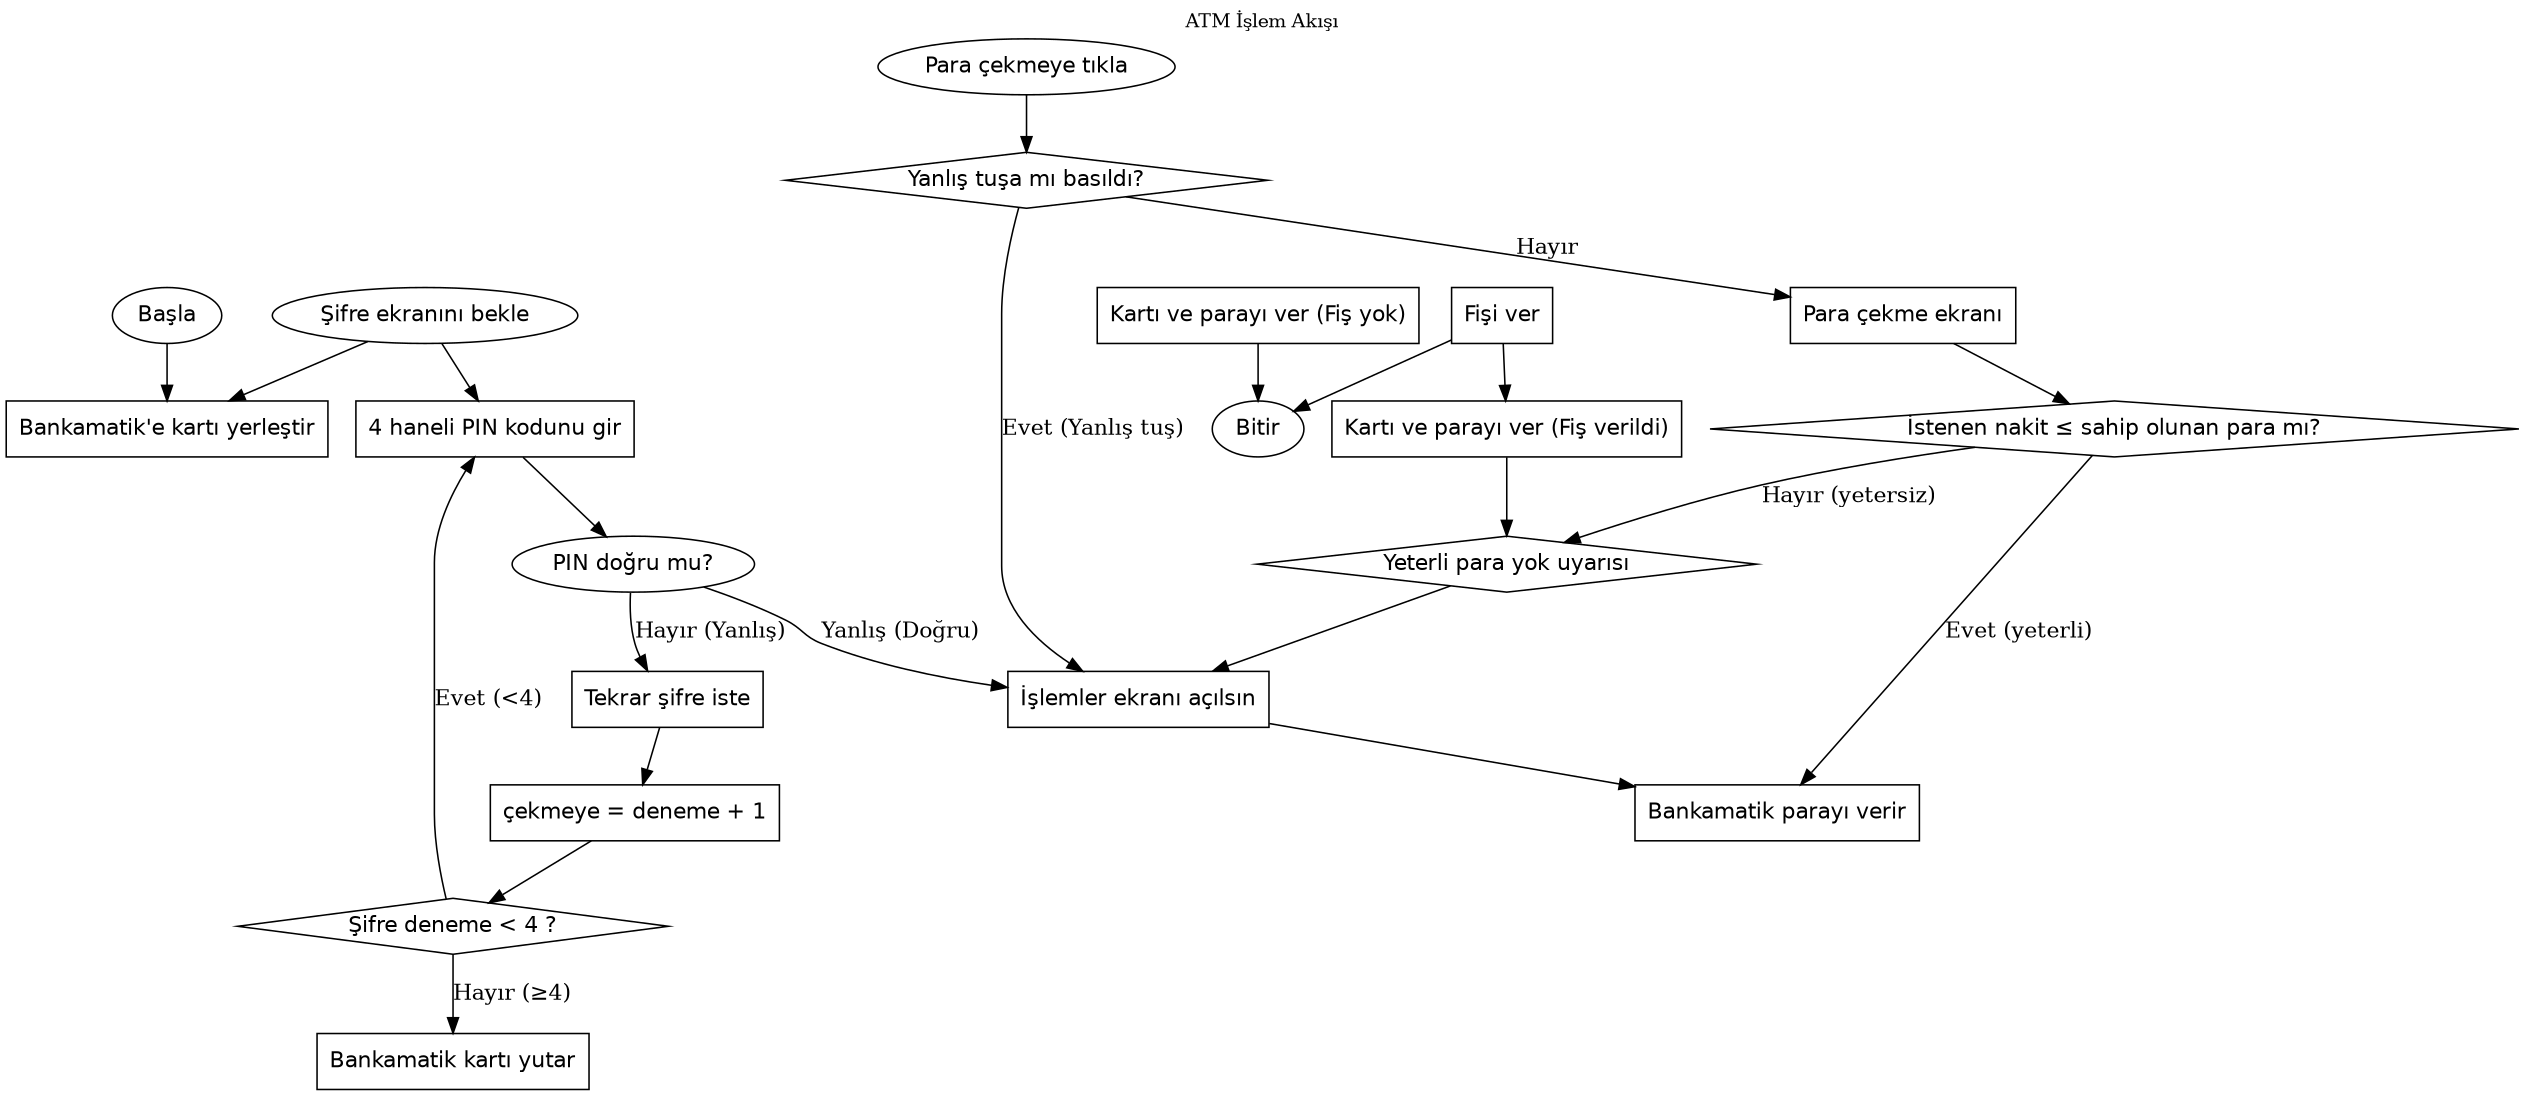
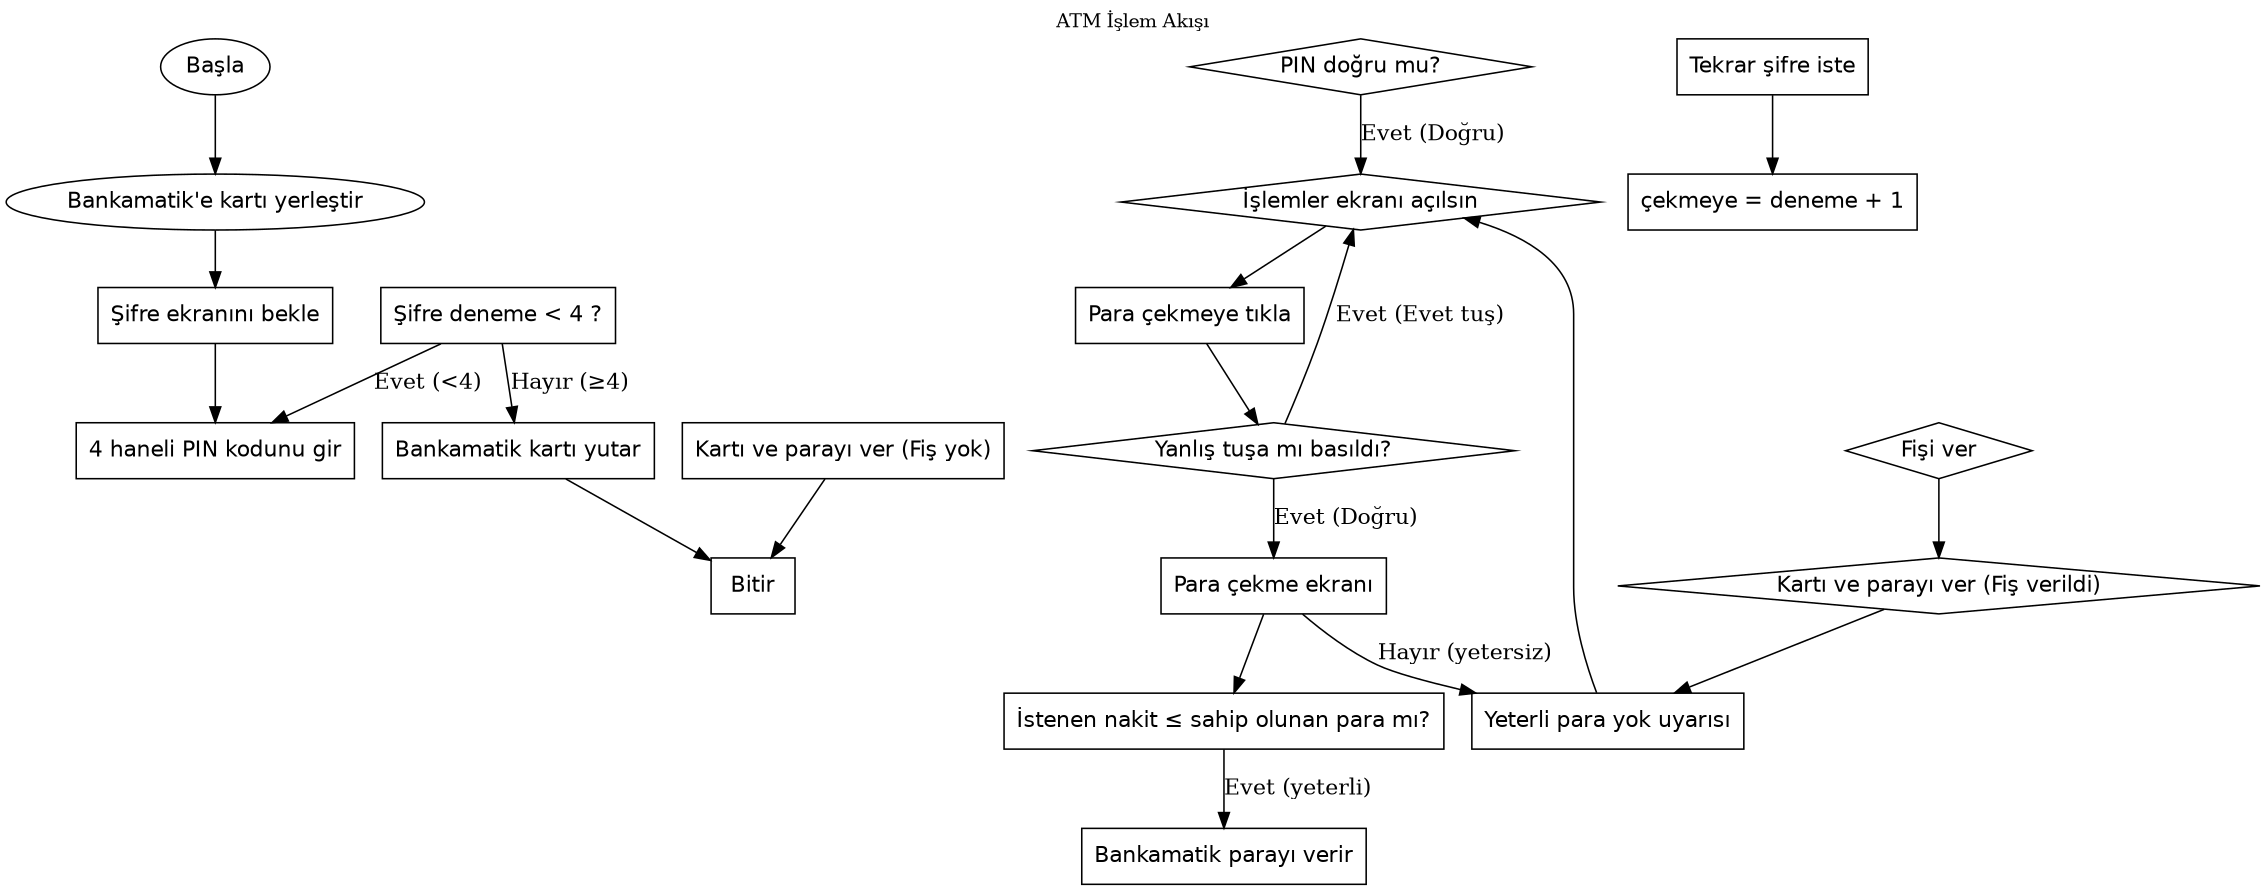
(1027, 67) -> (1190, 315)
(1547, 248) -> (1346, 518)
(425, 315) -> (215, 315)
(1502, 315) -> (1939, 451)
(306, 368) -> (215, 251)
(1380, 372) -> (631, 516)
(167, 429) -> (215, 202)
(1093, 429) -> (1421, 315)
(1258, 429) -> (753, 586)
(1507, 429) -> (1939, 586)
(2114, 429) -> (1224, 721)
(1775, 482) -> (1376, 664)
(559, 492) -> none
(633, 564) -> (1361, 67)
(1507, 564) -> (1608, 721)
(631, 626) -> none
(901, 632) -> (1433, 134)
(1138, 699) -> (1361, 202)
(1444, 754) -> (1285, 252)
(547, 868) -> none
(453, 926) -> (498, 315)
